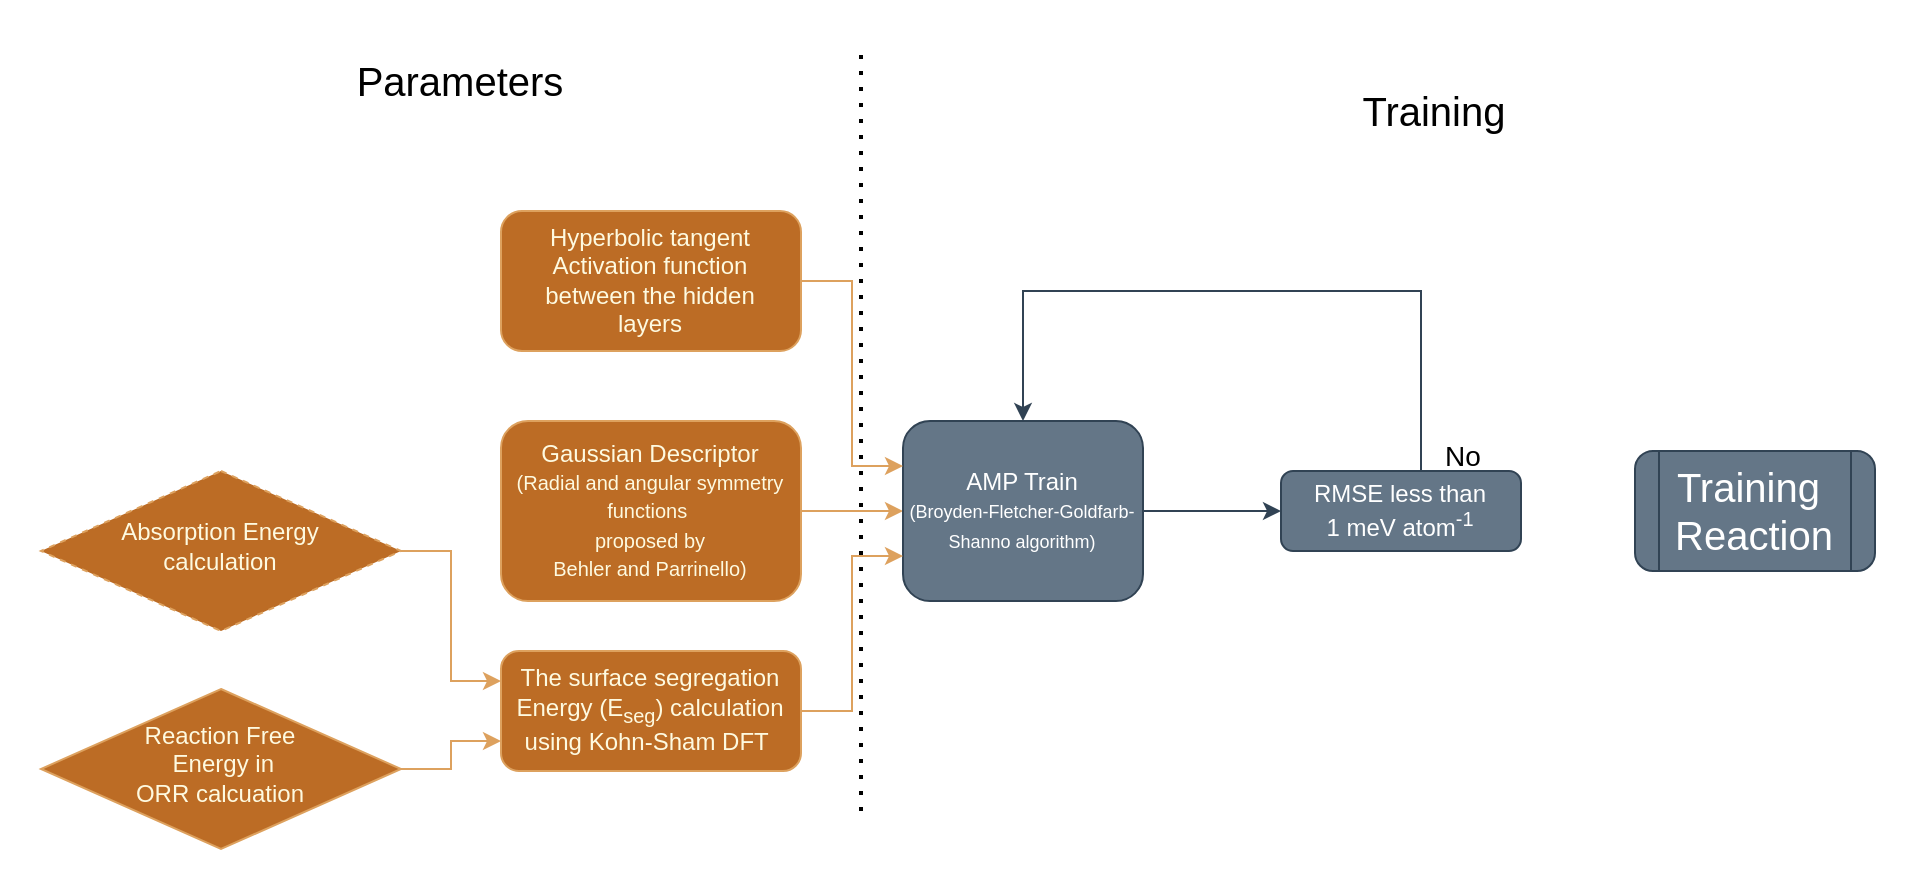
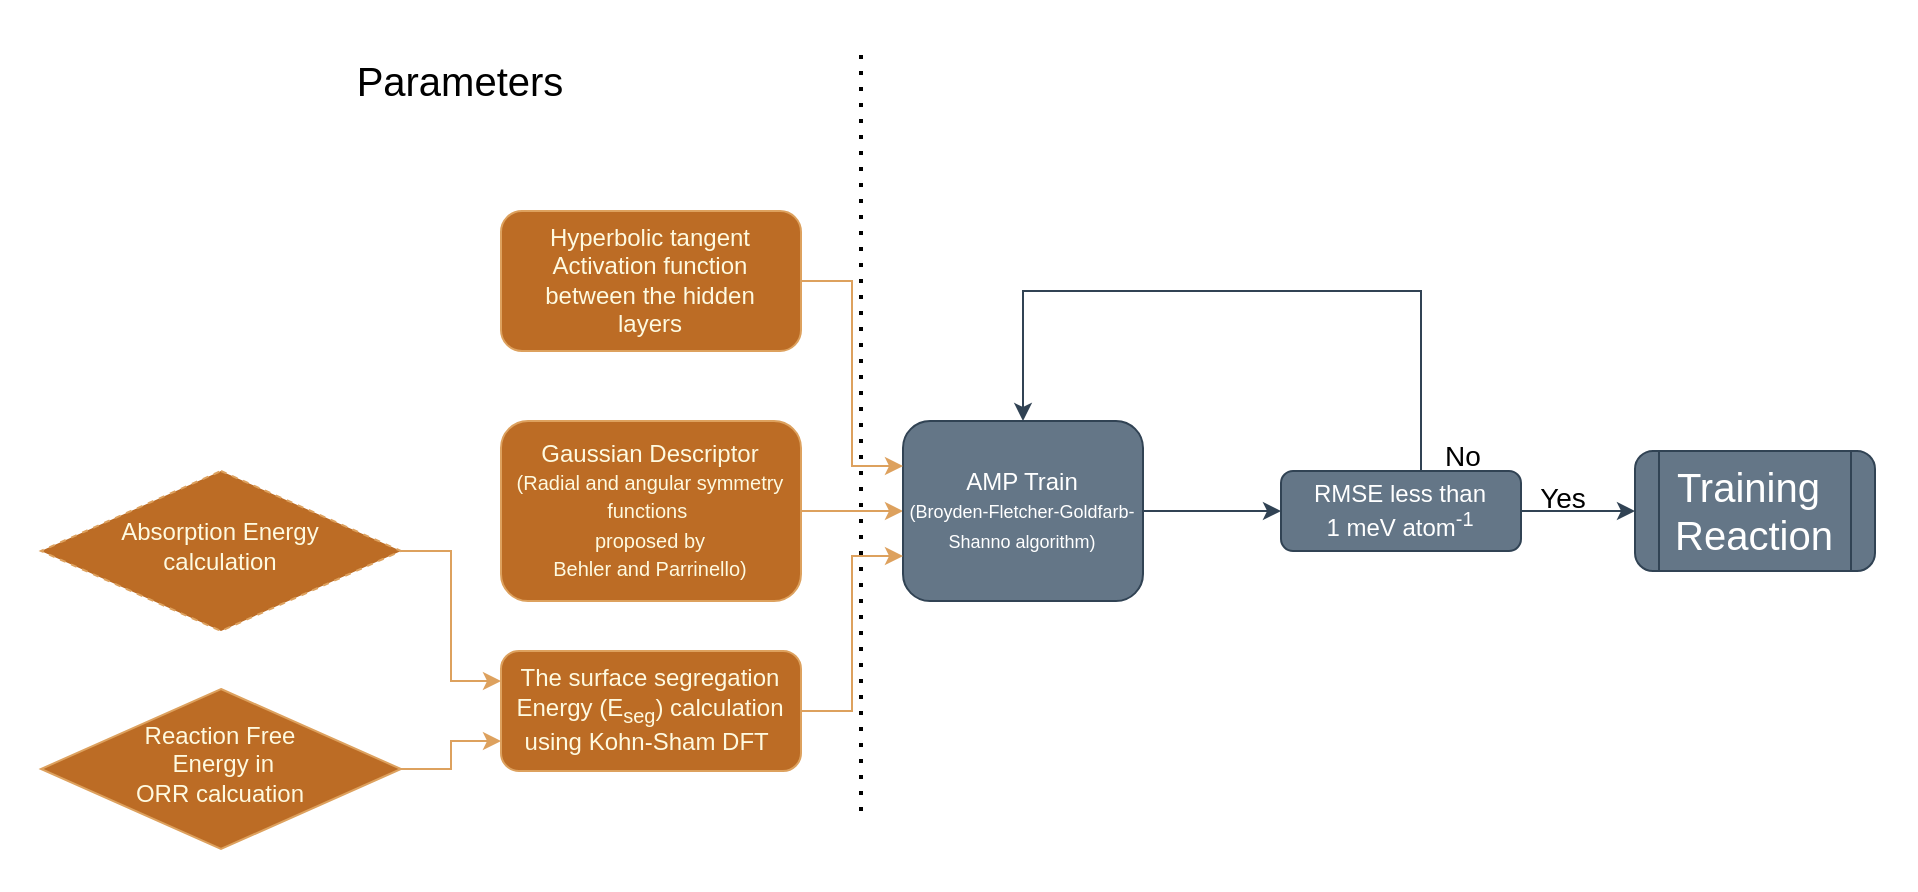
(1435, 111) -> none
none -> (1571, 511)
